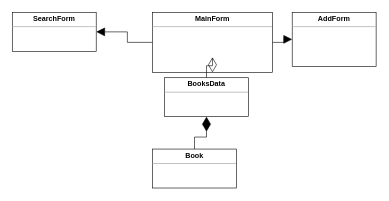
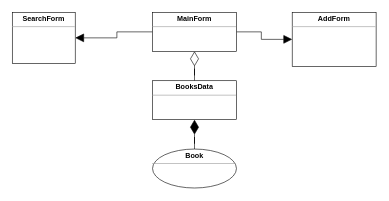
(54, 32) -> (44, 38)
(213, 42) -> (195, 32)
(207, 97) -> (195, 100)
(195, 169) -> (195, 169)
